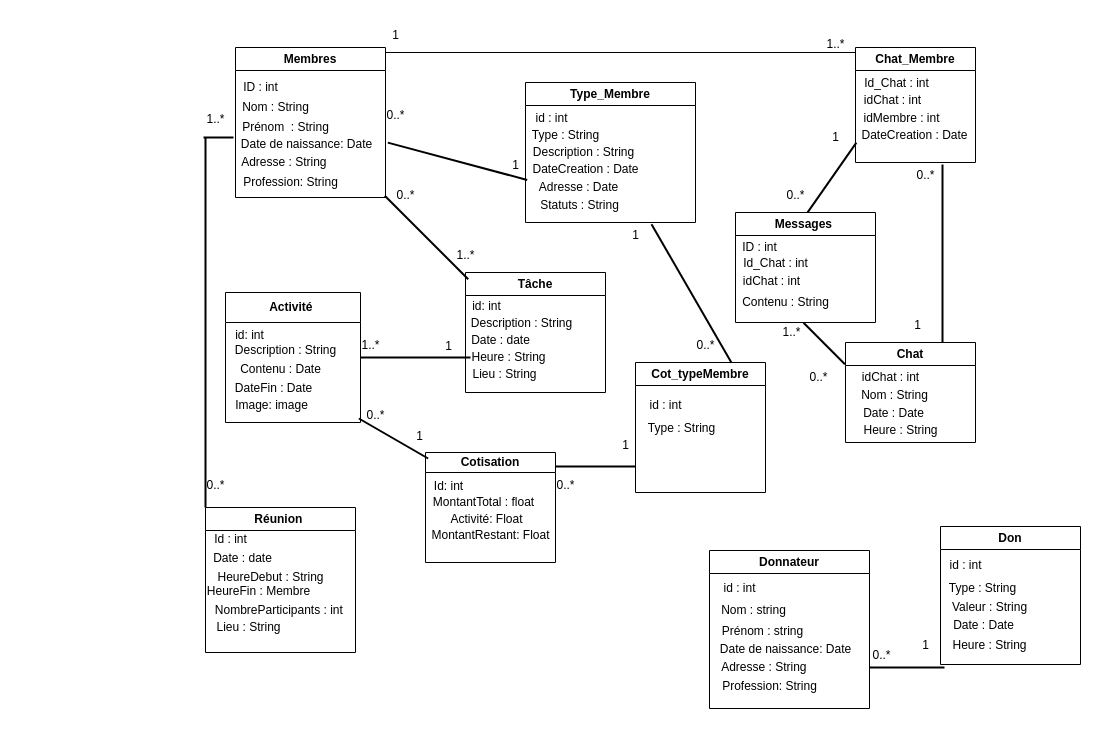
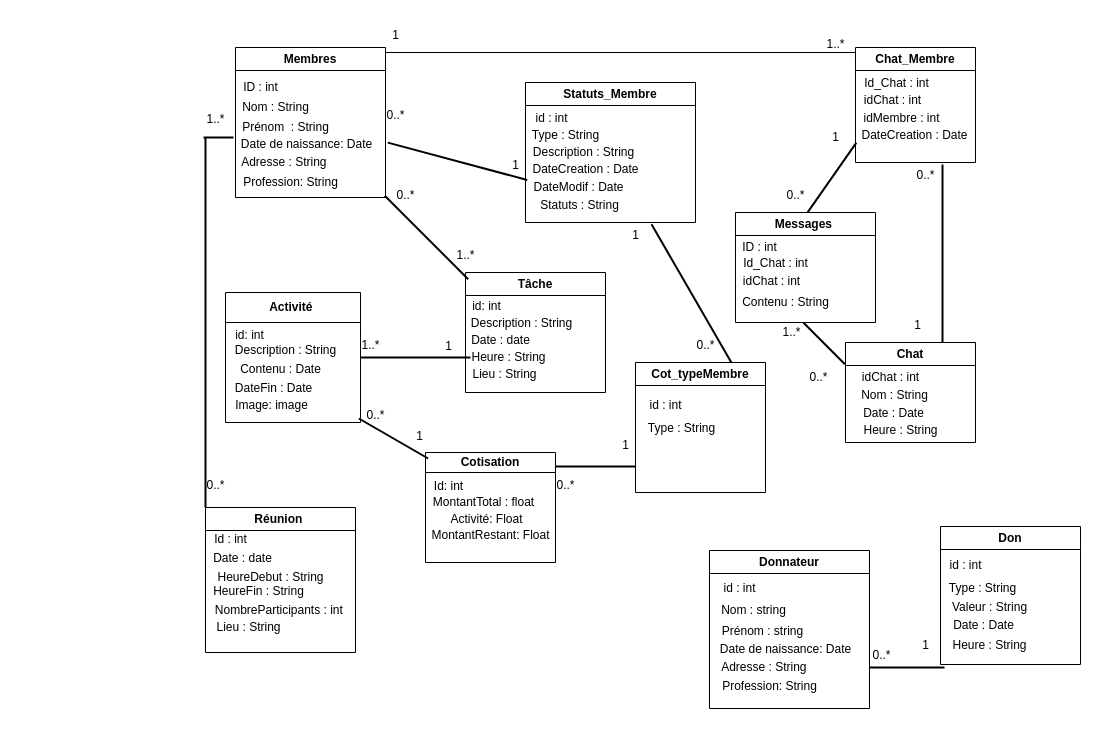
(611, 95) -> (611, 95)
(579, 188) -> (579, 188)
(259, 592) -> (259, 592)
